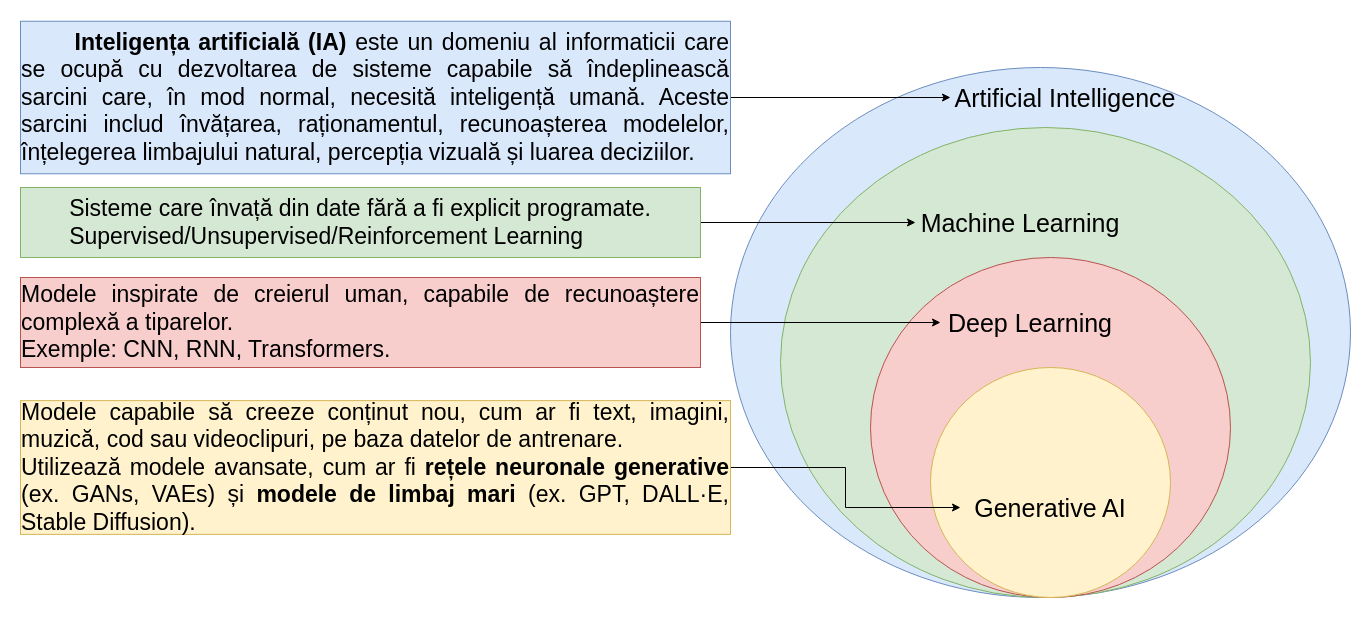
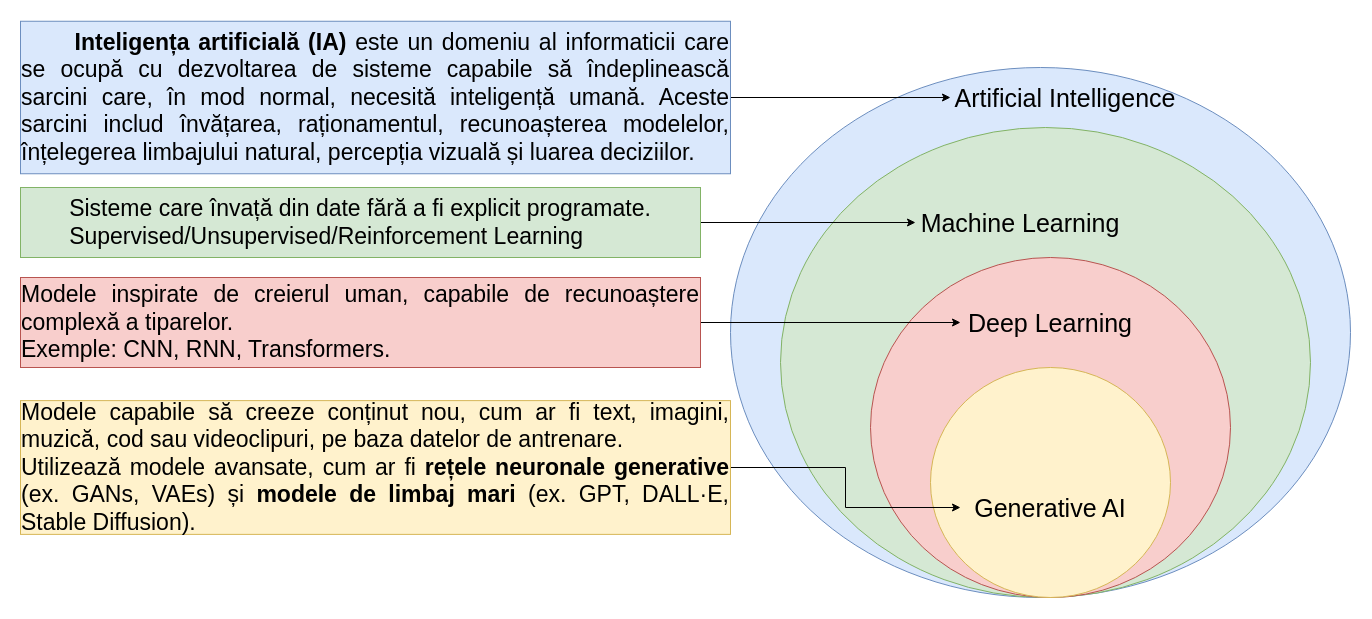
(1031, 323) -> (1051, 323)
